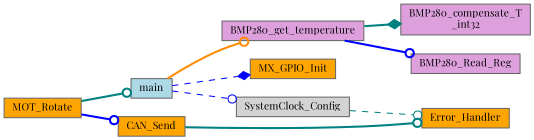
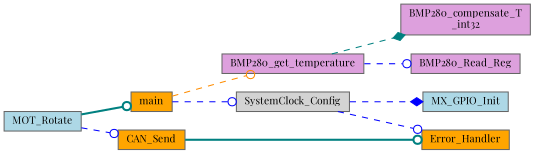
(376, 25) -> (362, 46)
(375, 46) -> (383, 64)
(202, 58) -> (209, 86)
(293, 69) -> (466, 102)
(205, 81) -> (380, 102)
(152, 88) -> (152, 102)
(43, 108) -> (43, 121)
(382, 113) -> (376, 120)
(96, 117) -> (96, 130)
